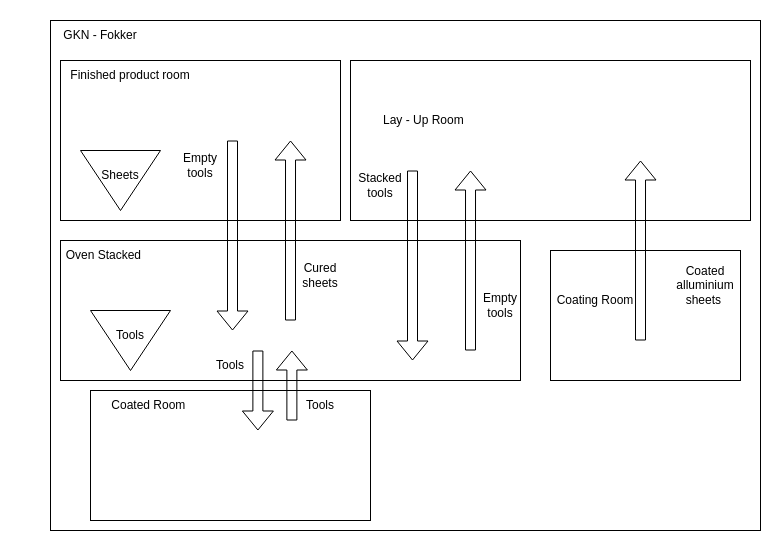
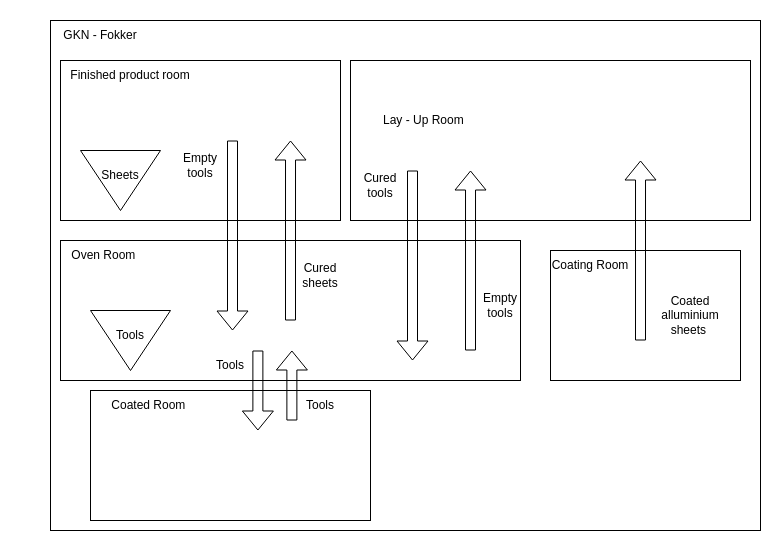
(381, 186) -> (381, 186)
(106, 256) -> (106, 256)
(706, 286) -> (691, 316)
(596, 301) -> (591, 266)
